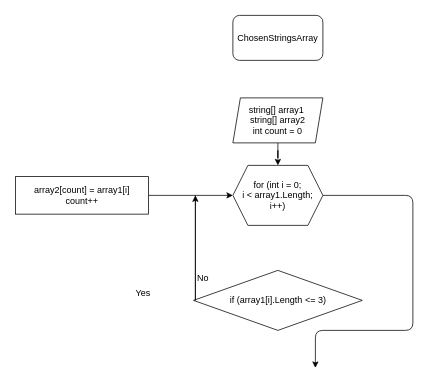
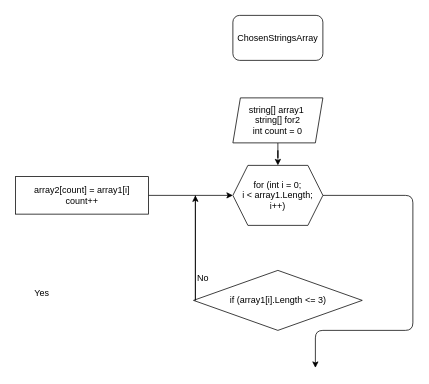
(278, 120) -> (278, 120)
(143, 293) -> (42, 293)
